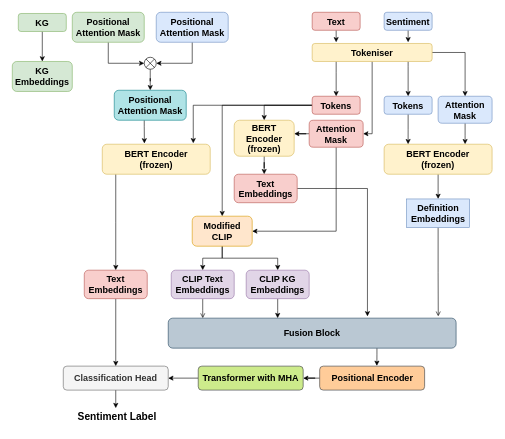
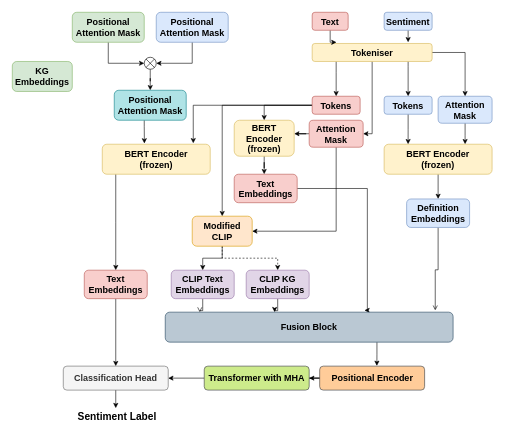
(336, 21) -> (330, 21)
(42, 23) -> none
(42, 56) -> none
(438, 213) -> (438, 213)
(255, 258) -> (255, 258)
(312, 333) -> (309, 327)
(251, 378) -> (257, 378)
